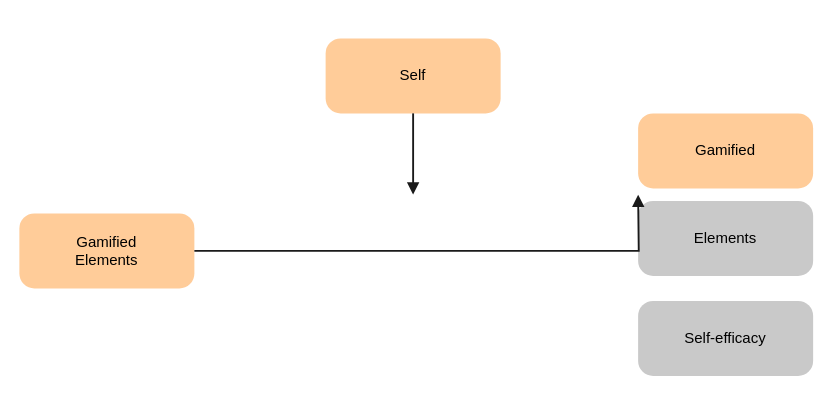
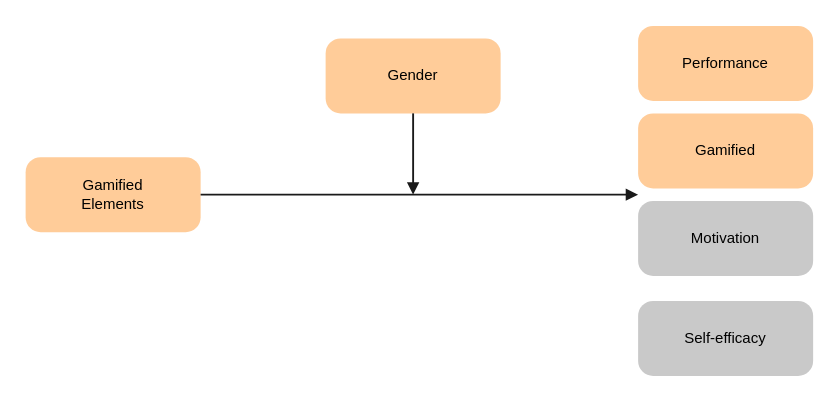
none -> (726, 63)
(413, 76) -> (413, 76)
(726, 238) -> (726, 238)
(107, 251) -> (113, 194)
